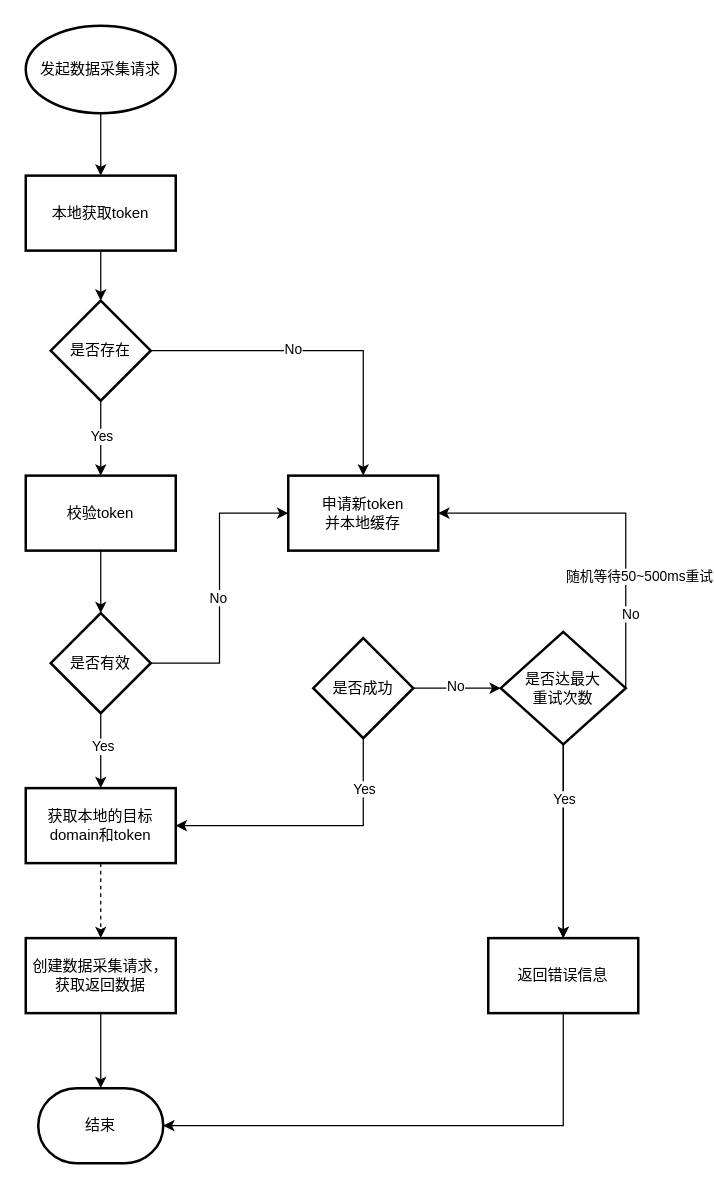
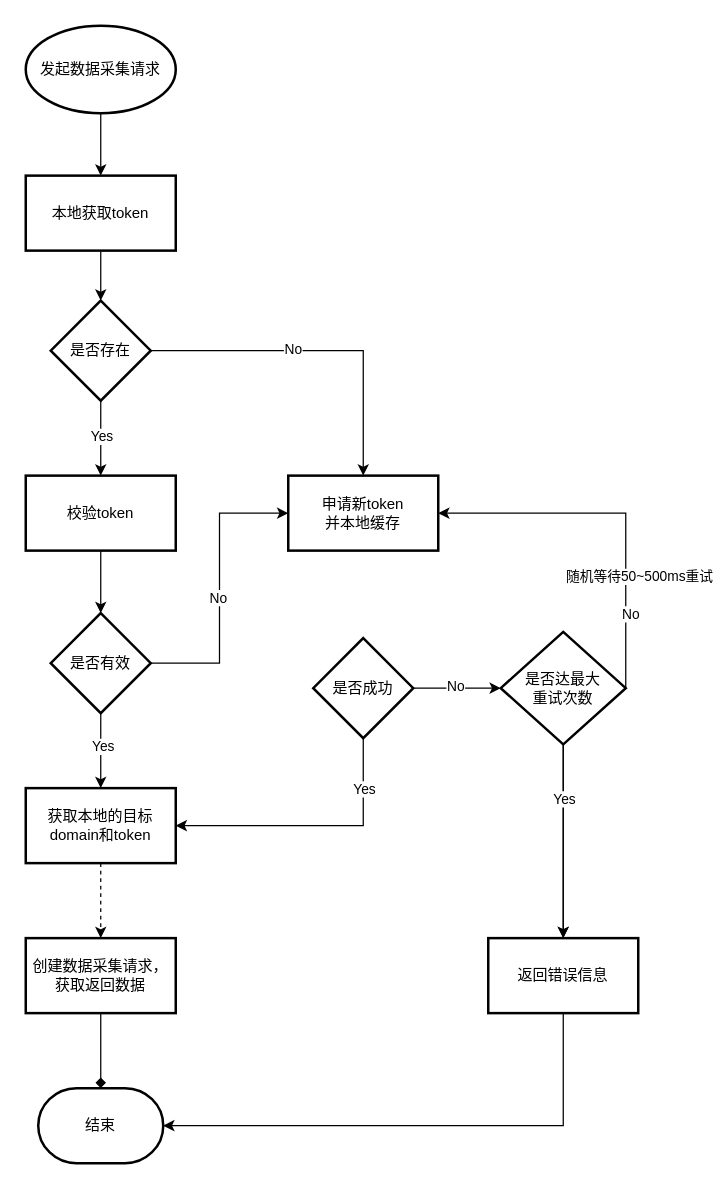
(101, 1078) -> (101, 1077)
